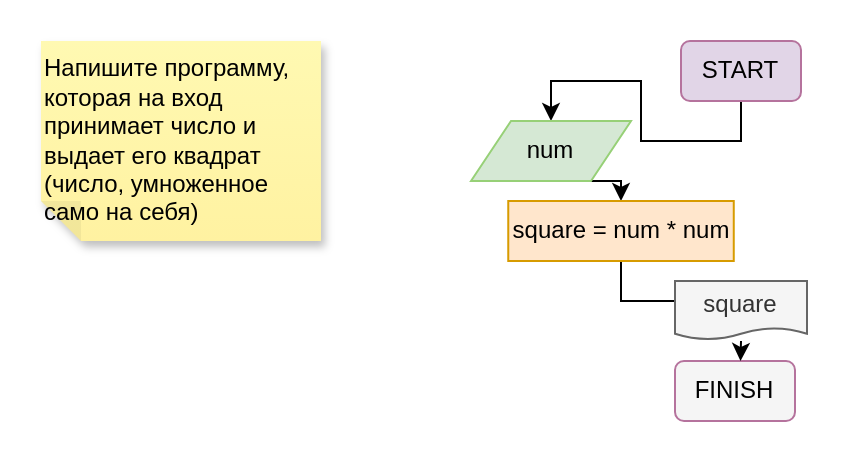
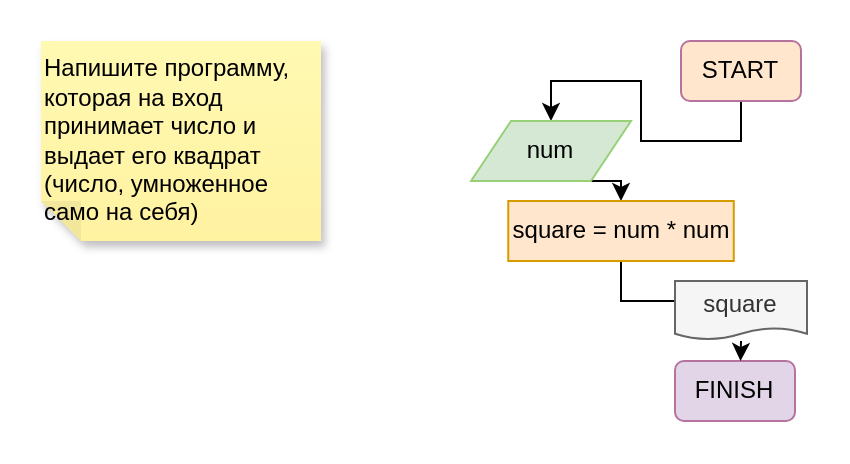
(741, 71) -> (741, 71)
(735, 391) -> (735, 391)
